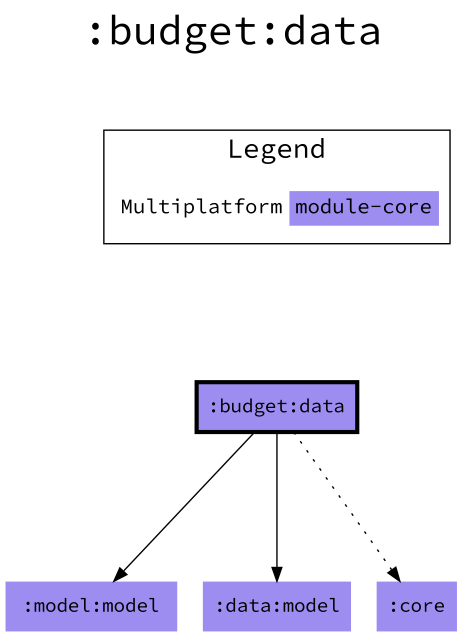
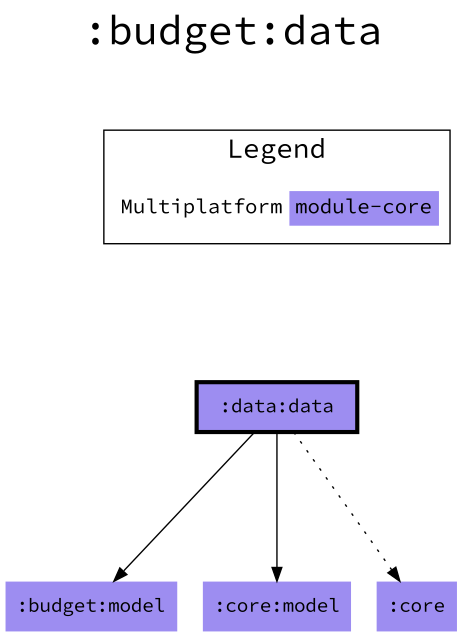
(277, 407) -> (277, 407)
(91, 607) -> (91, 607)
(277, 607) -> (277, 607)
